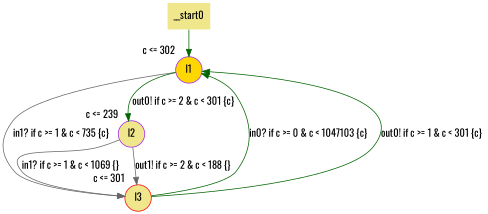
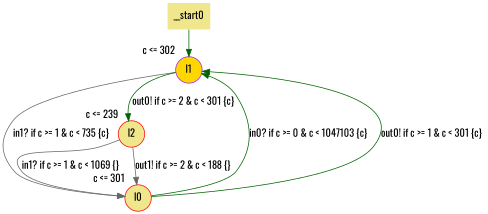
(131, 134) -> (131, 134)
(138, 198) -> (138, 198)
